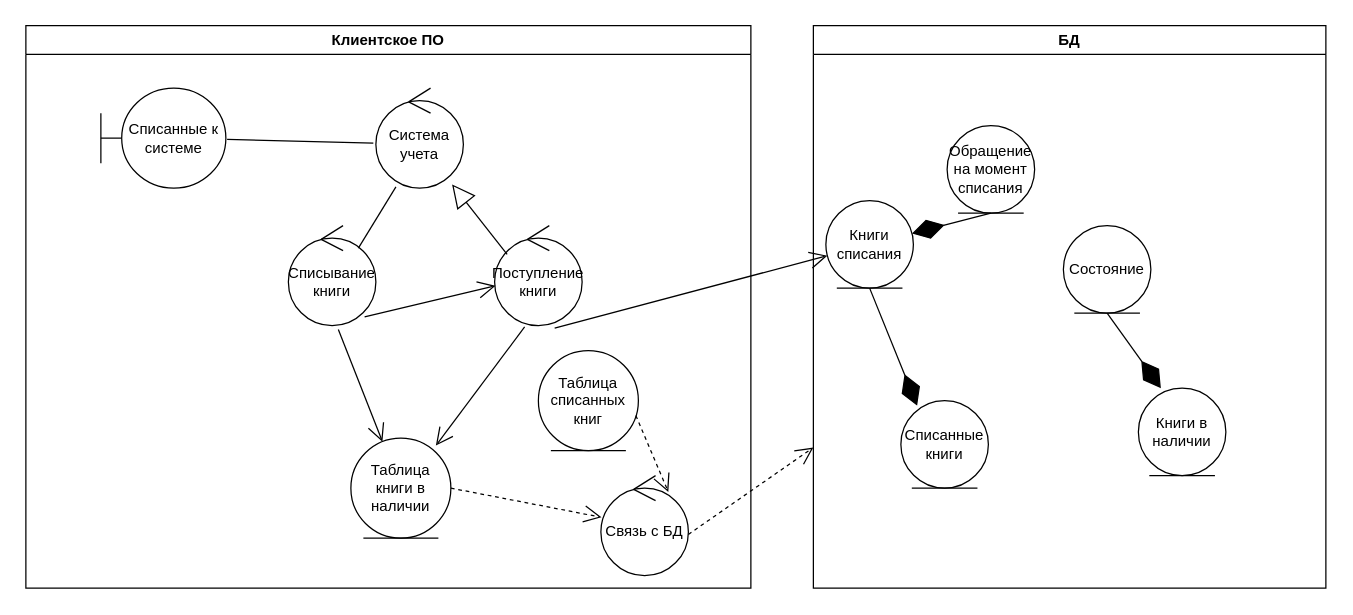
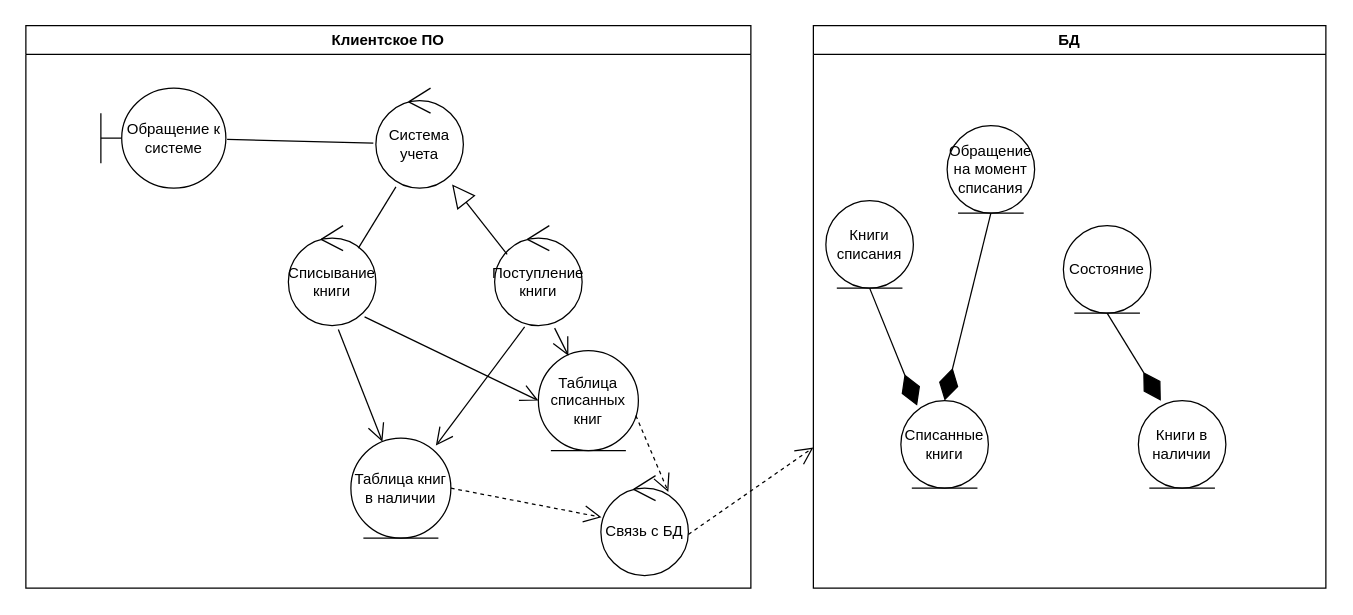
(174, 138) -> (174, 138)
(962, 221) -> (971, 292)
(689, 292) -> (560, 340)
(428, 302) -> (450, 358)
(1182, 432) -> (1182, 444)
(401, 488) -> (401, 488)
